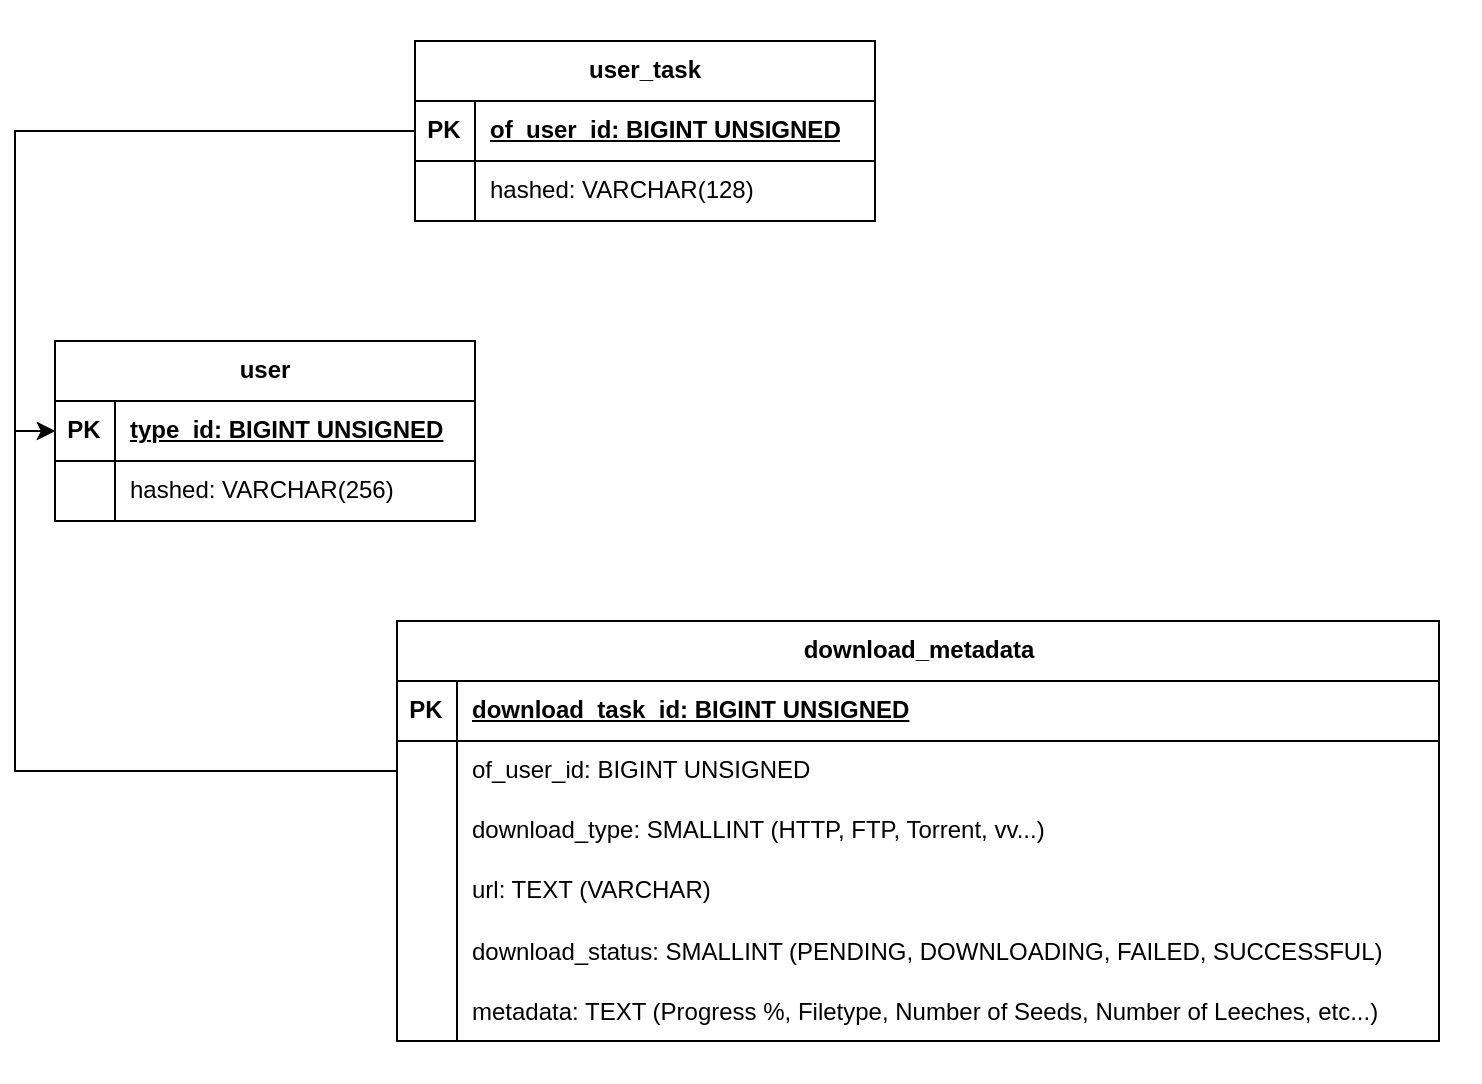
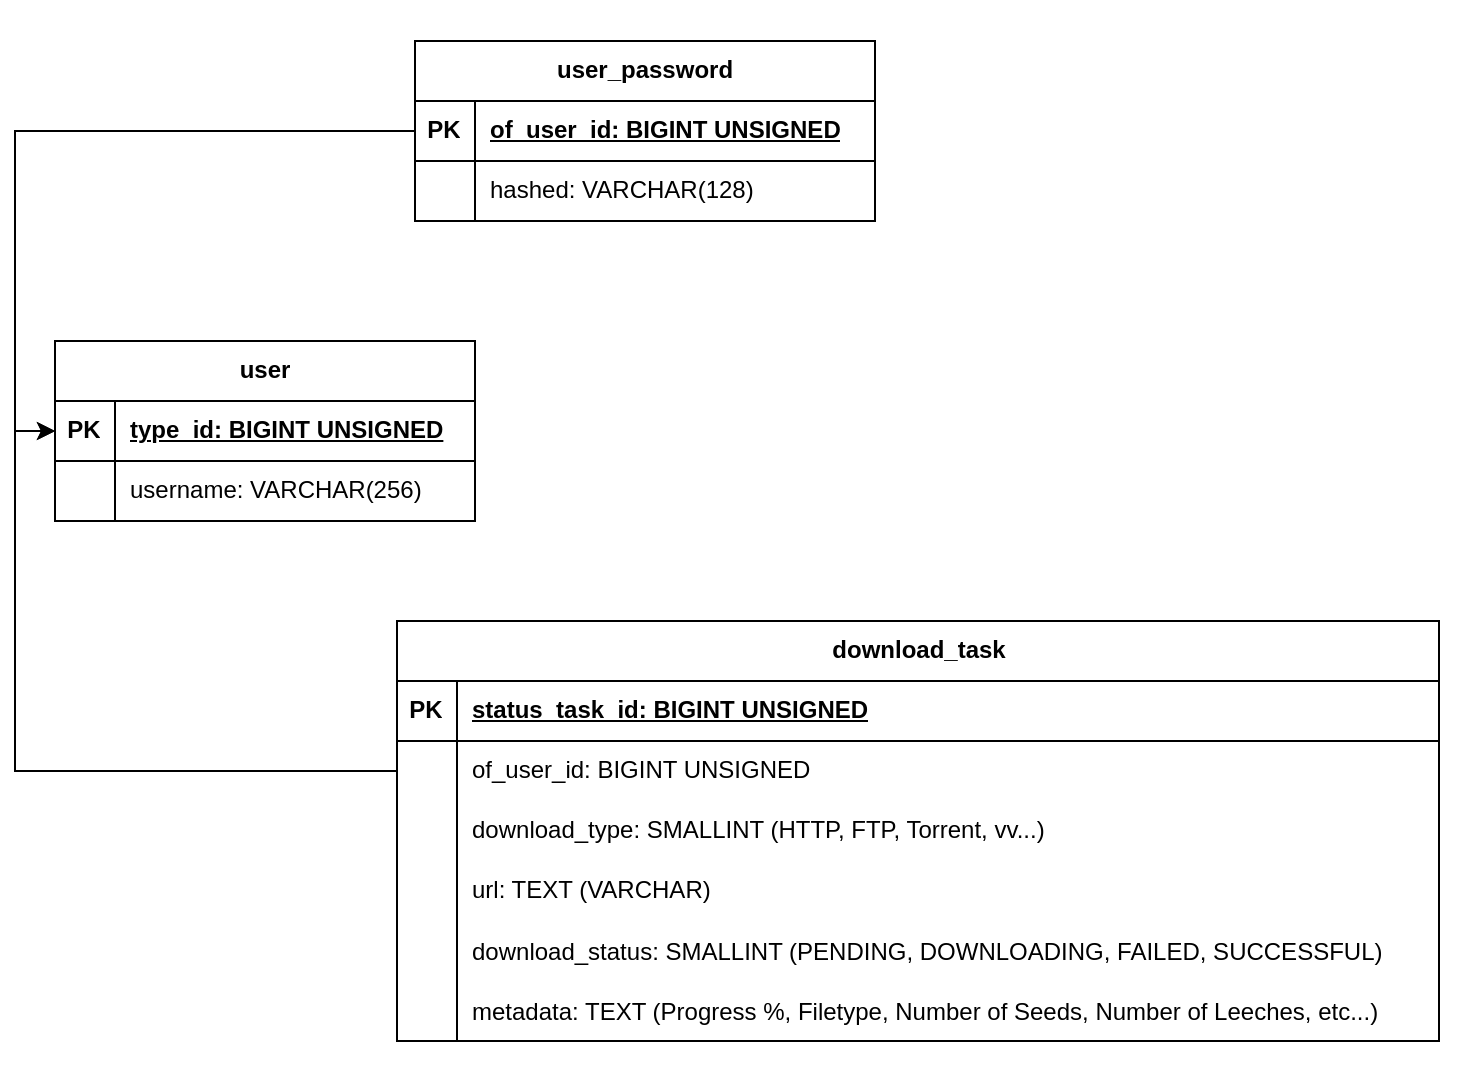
(646, 71) -> (646, 71)
(259, 491) -> (273, 491)
(920, 651) -> (920, 651)
(679, 711) -> (669, 711)
